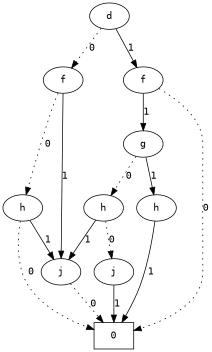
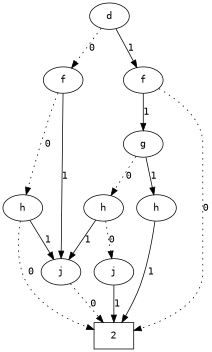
(114, 336) -> (114, 336)
